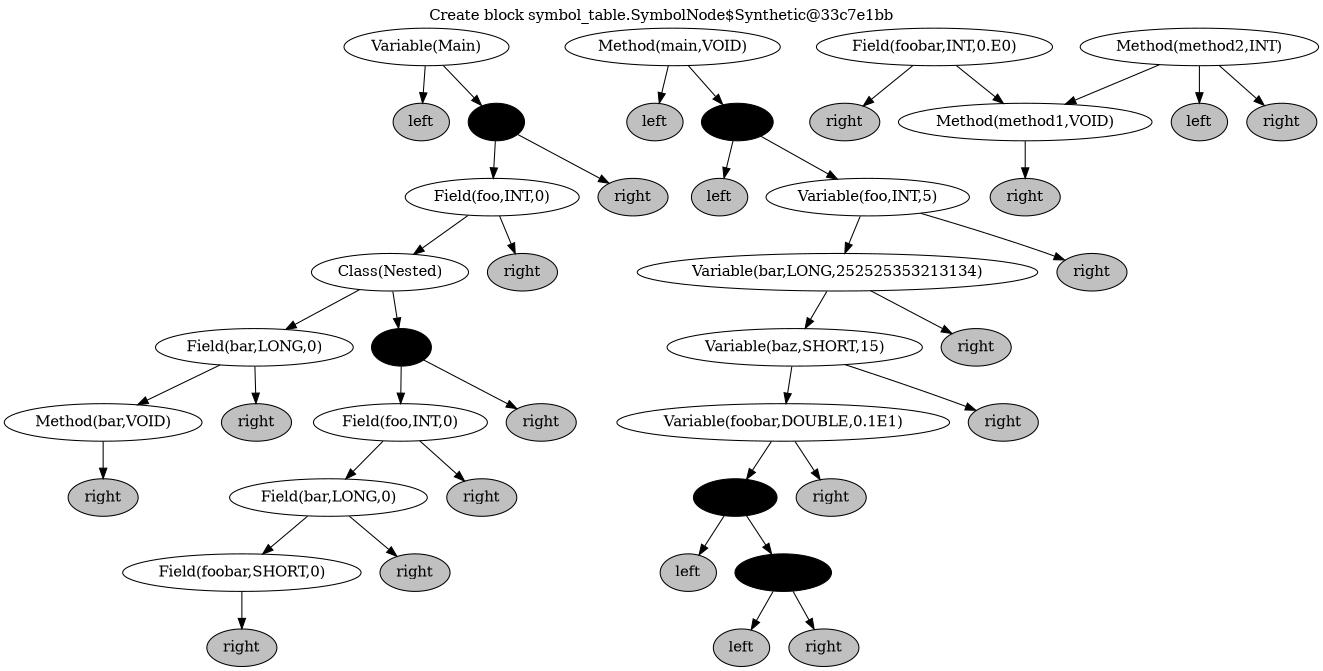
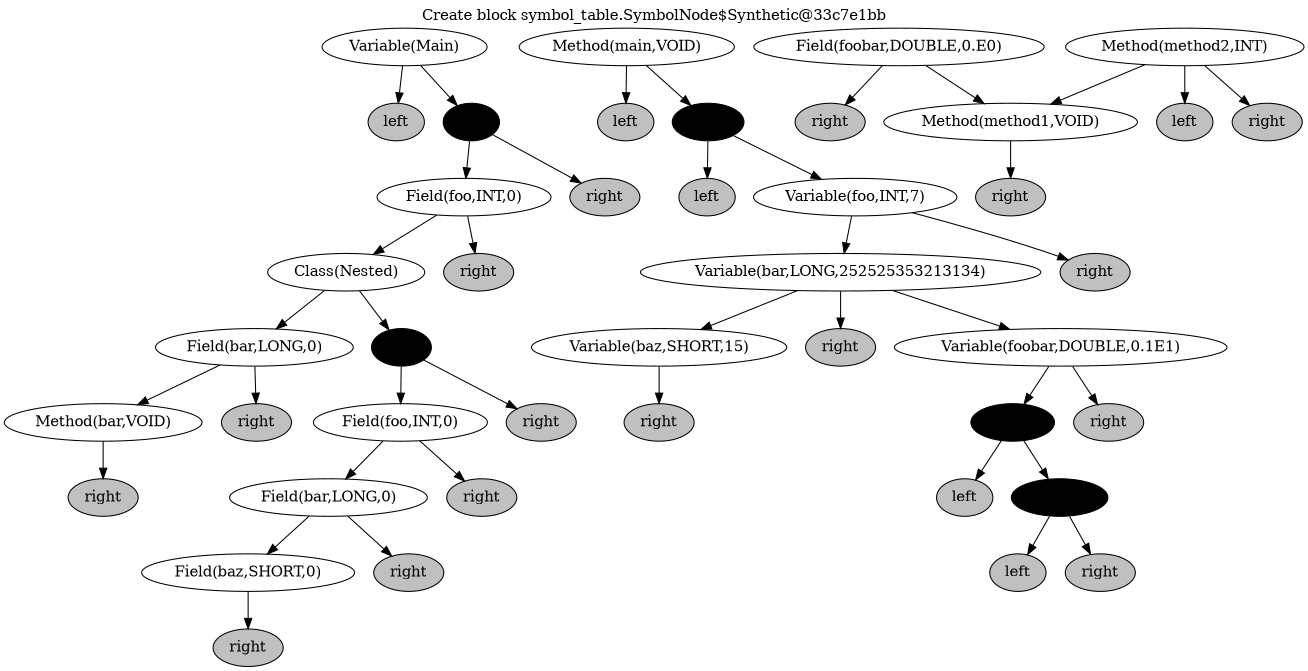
(934, 47) -> (899, 47)
(868, 197) -> (855, 197)
(790, 380) -> (946, 308)
(242, 573) -> (248, 573)
